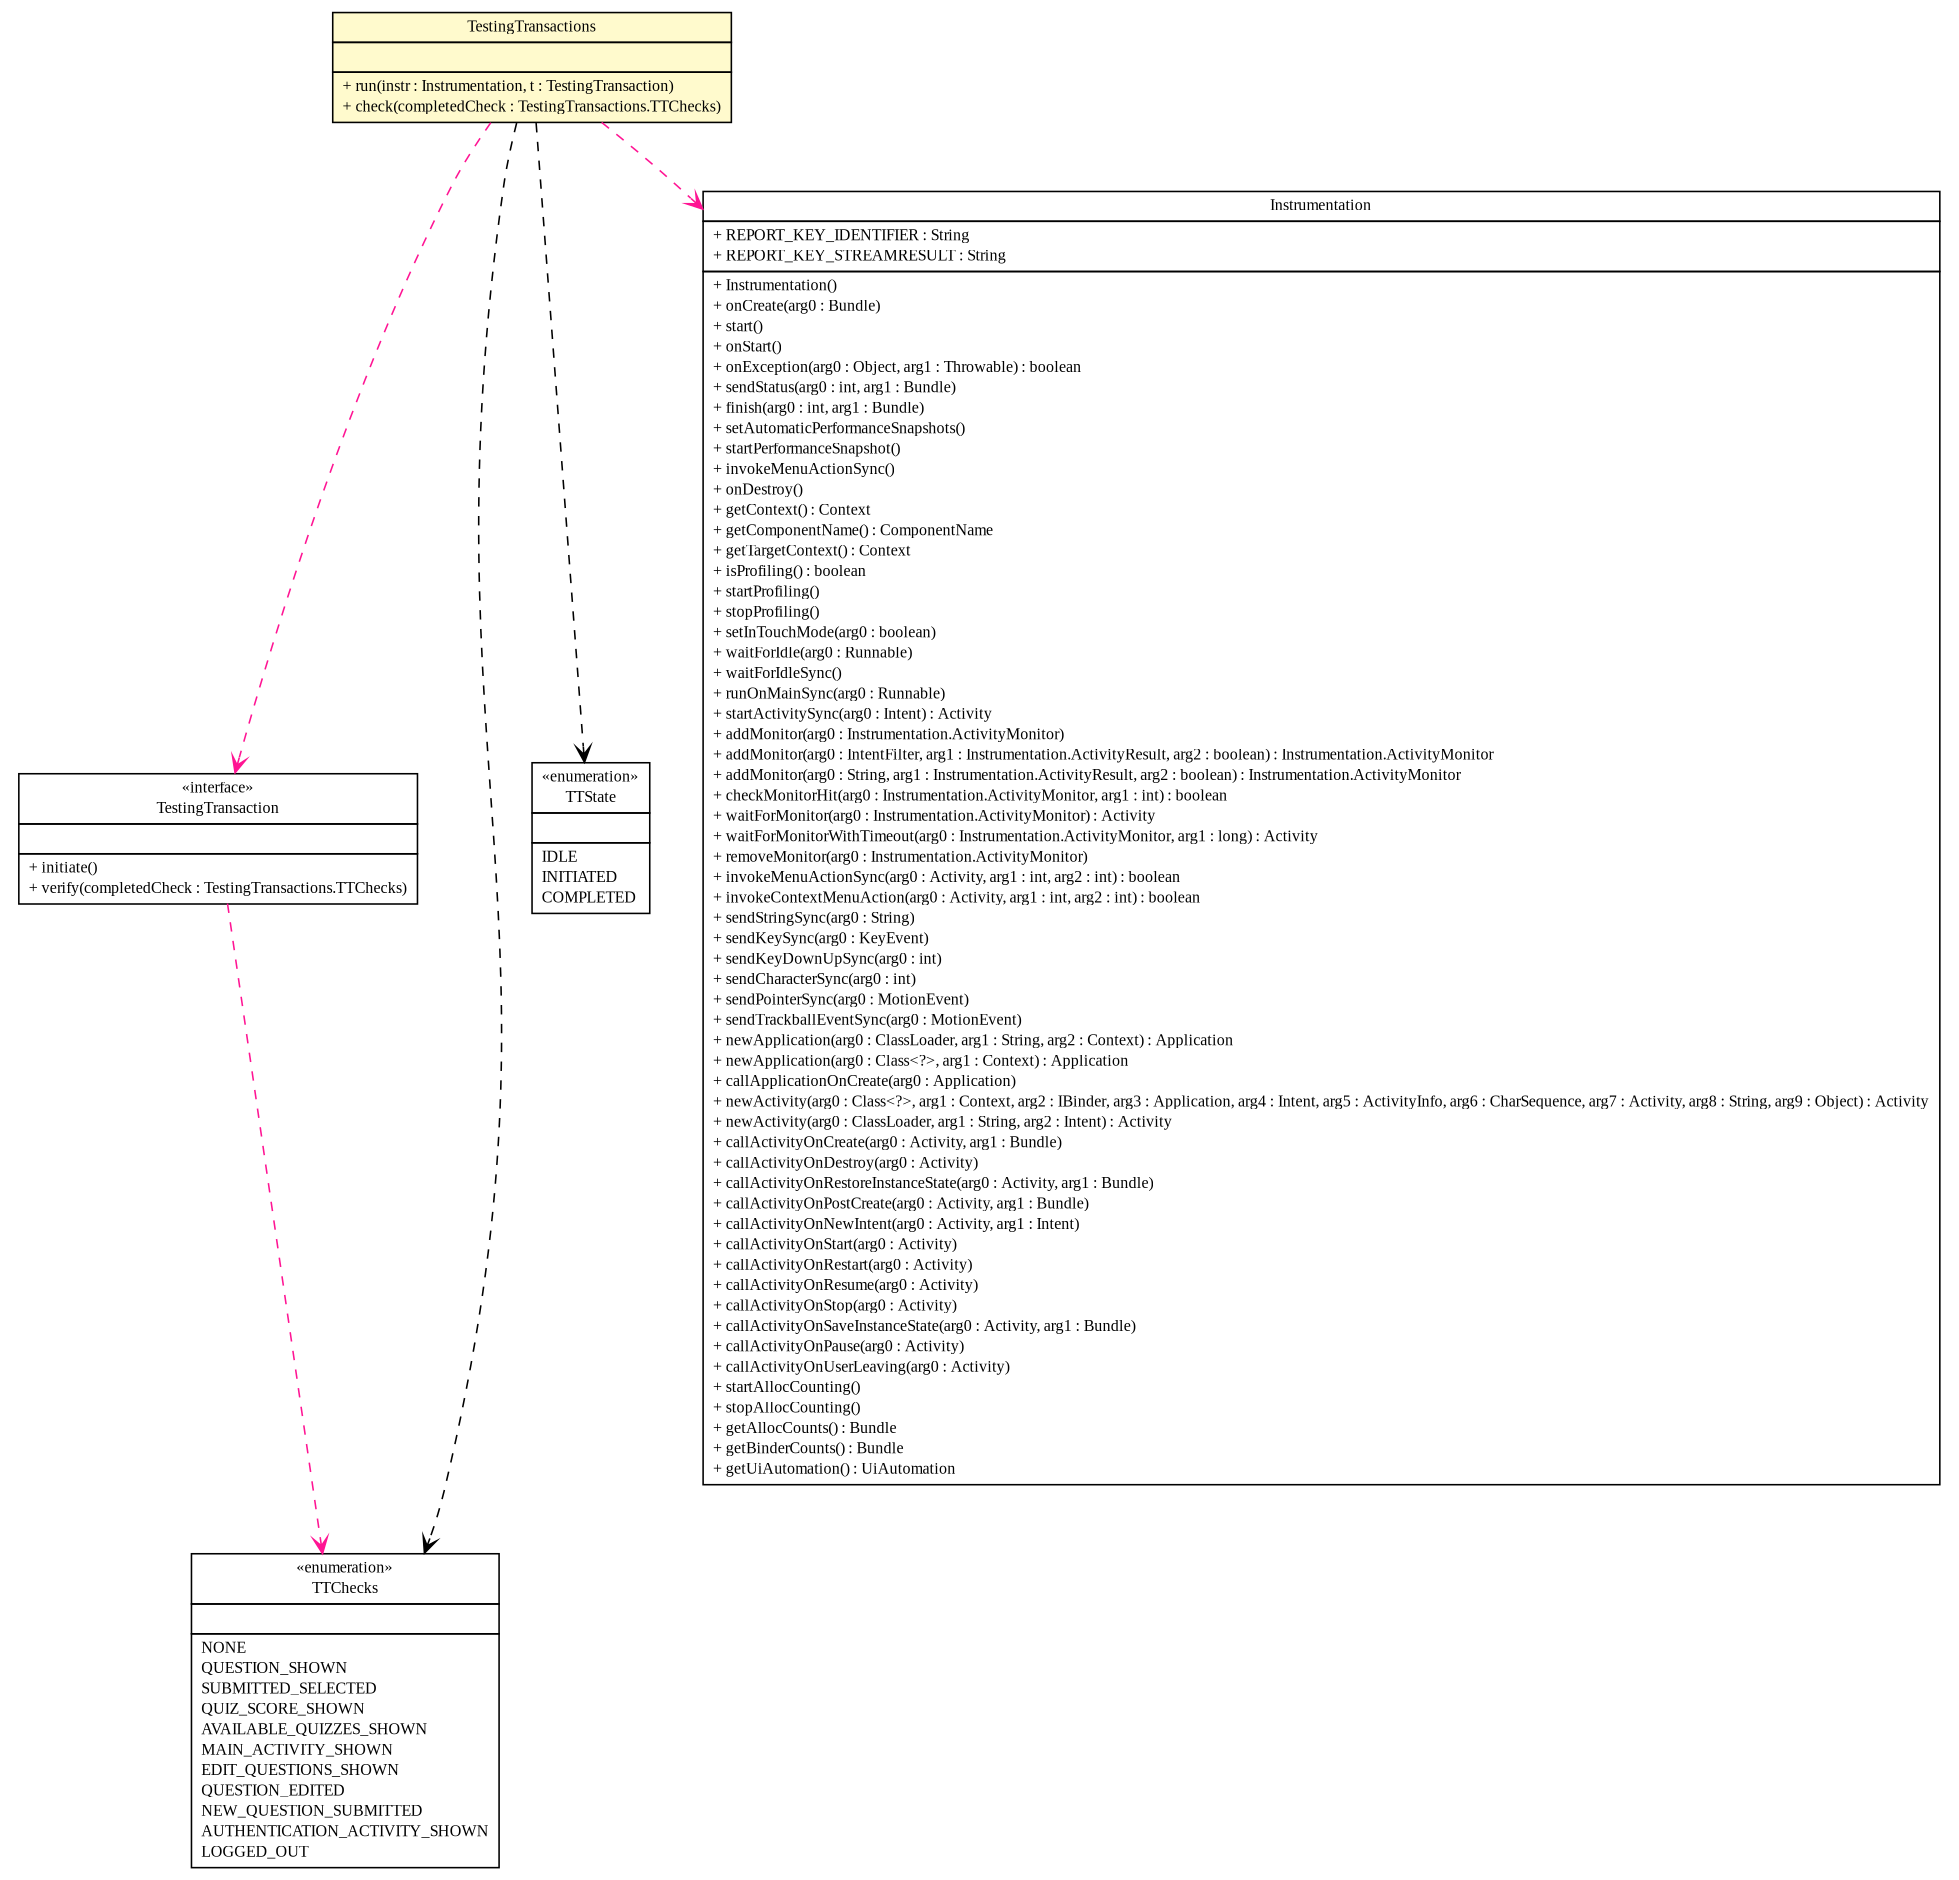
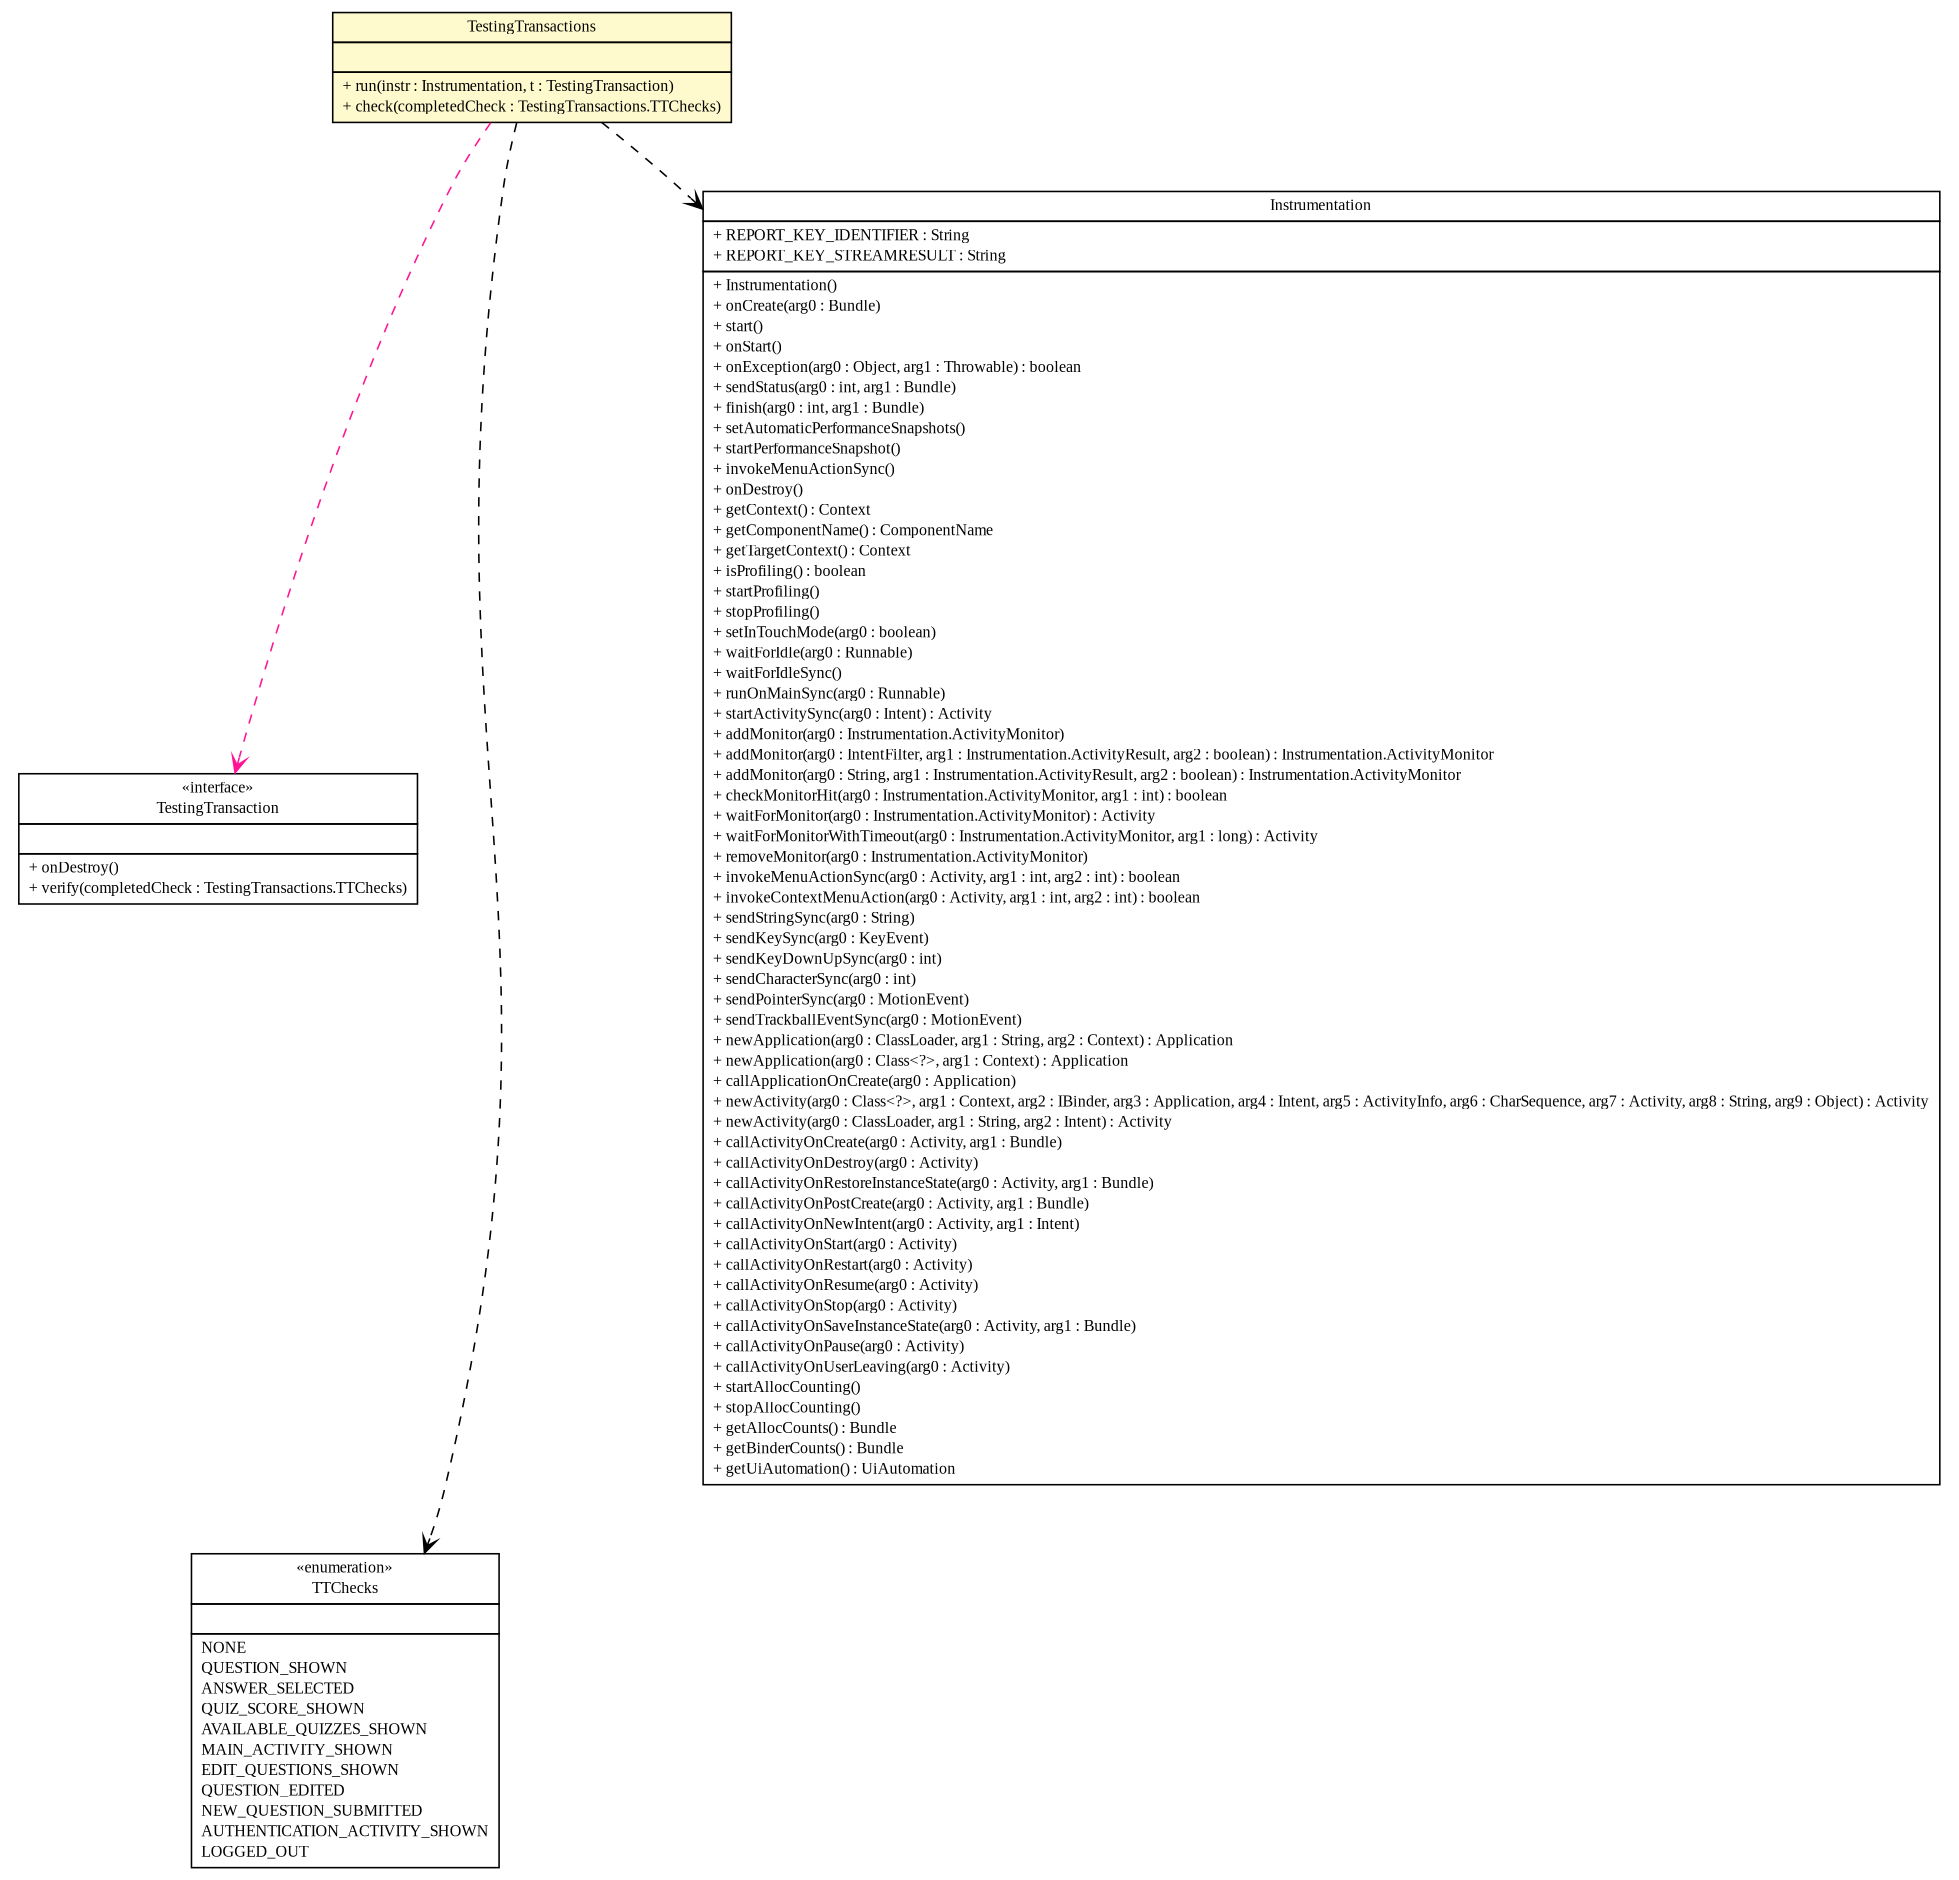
(647, 159) -> (647, 159)
(590, 838) -> none
(64, 868) -> (74, 868)
(274, 1221) -> none
(290, 1689) -> (279, 1689)
